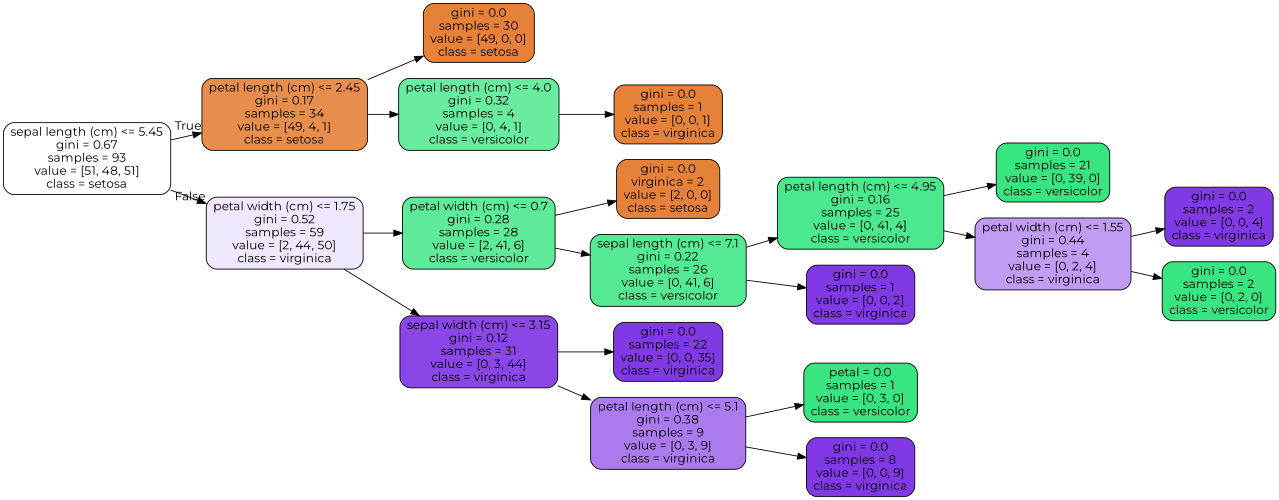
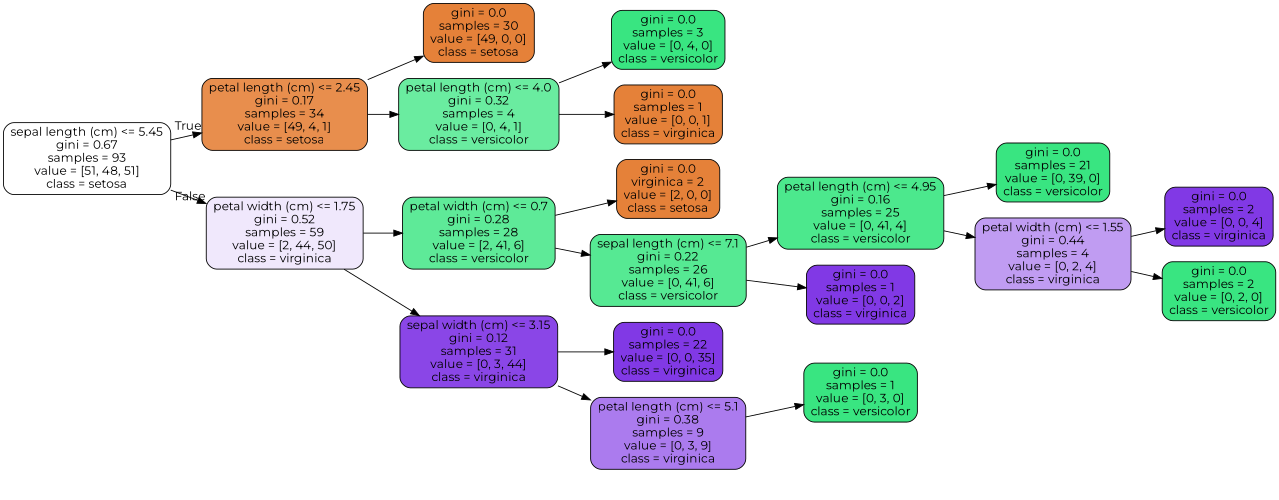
none -> (668, 40)
(861, 393) -> (861, 393)
(861, 467) -> none
